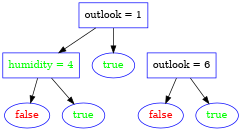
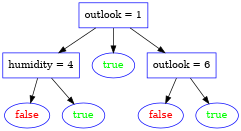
none -> (145, 38)
(41, 65) -> (41, 65)
